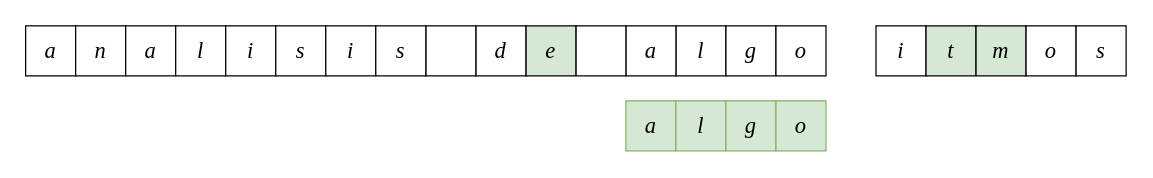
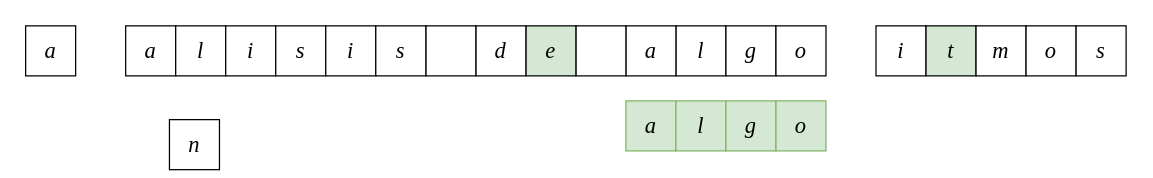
(101, 51) -> (194, 144)
(1001, 51) -> (1001, 51)
